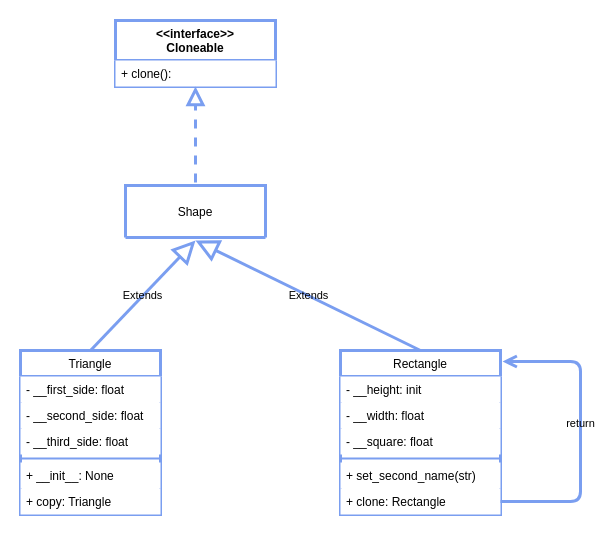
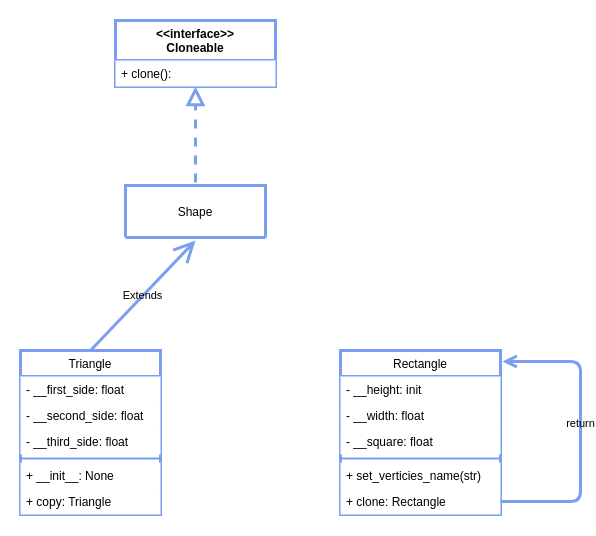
(179, 258) -> (184, 253)
(318, 300) -> none
(418, 476) -> (425, 476)
